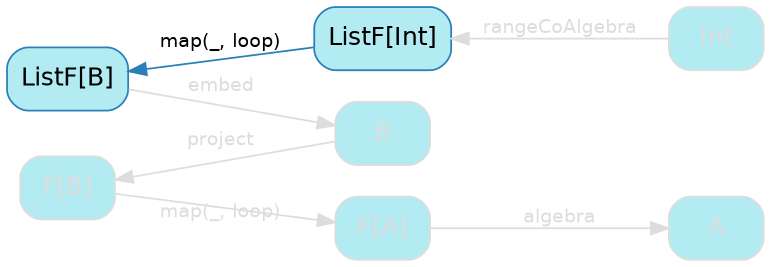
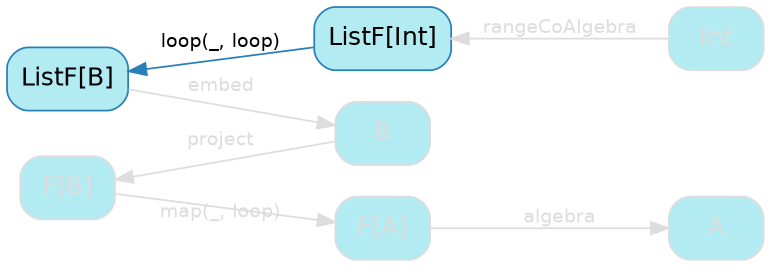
(221, 42) -> (221, 42)
